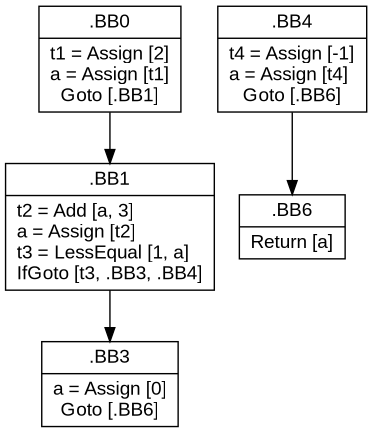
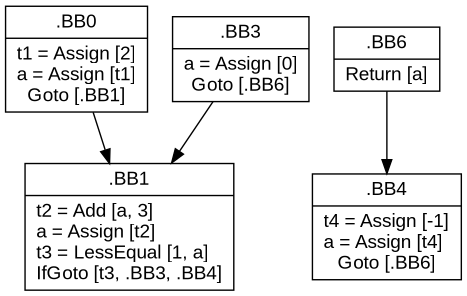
(292, 146) -> (387, 125)
(110, 309) -> (196, 127)
